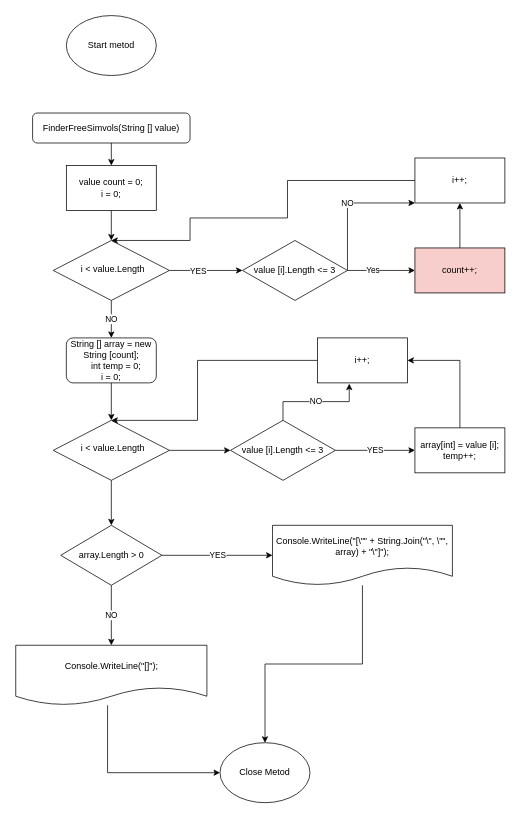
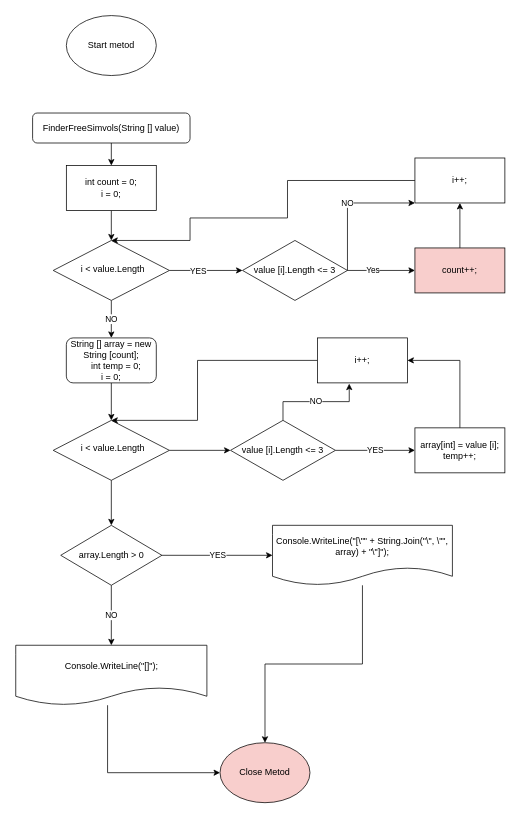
(111, 188) -> (111, 188)
(265, 773) -> (265, 773)
